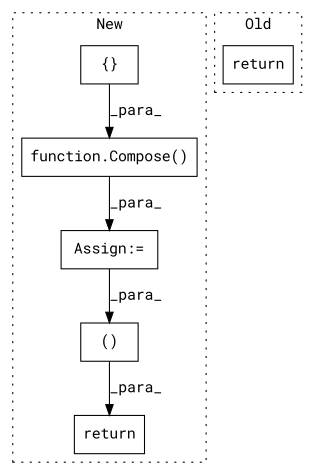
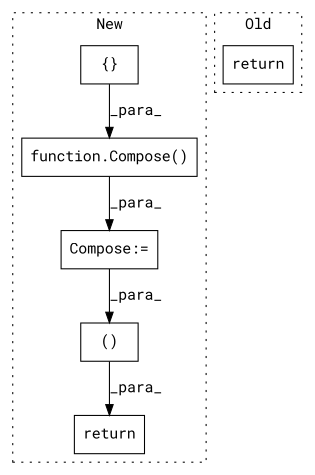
(109, 250) -> (109, 250)
